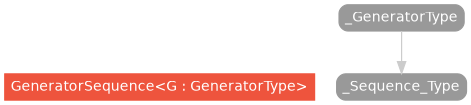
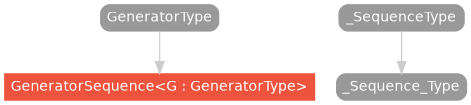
none -> (160, 18)
(402, 18) -> (402, 18)
